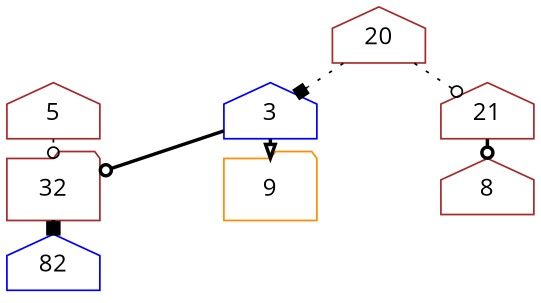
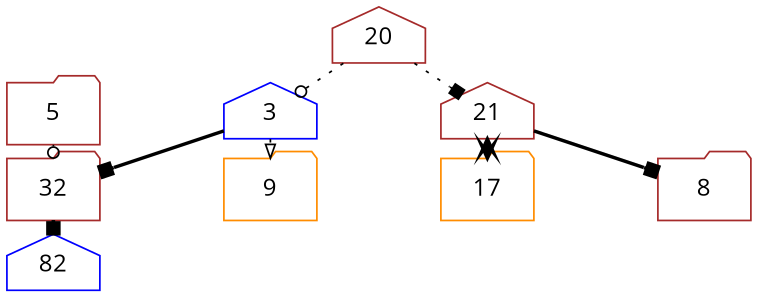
(326, 75) -> (325, 76)
(433, 76) -> (432, 75)
(53, 114) -> (53, 114)
(270, 142) -> (270, 142)
(487, 143) -> (589, 149)
(168, 150) -> (169, 149)
(487, 189) -> (704, 189)
none -> (487, 189)
